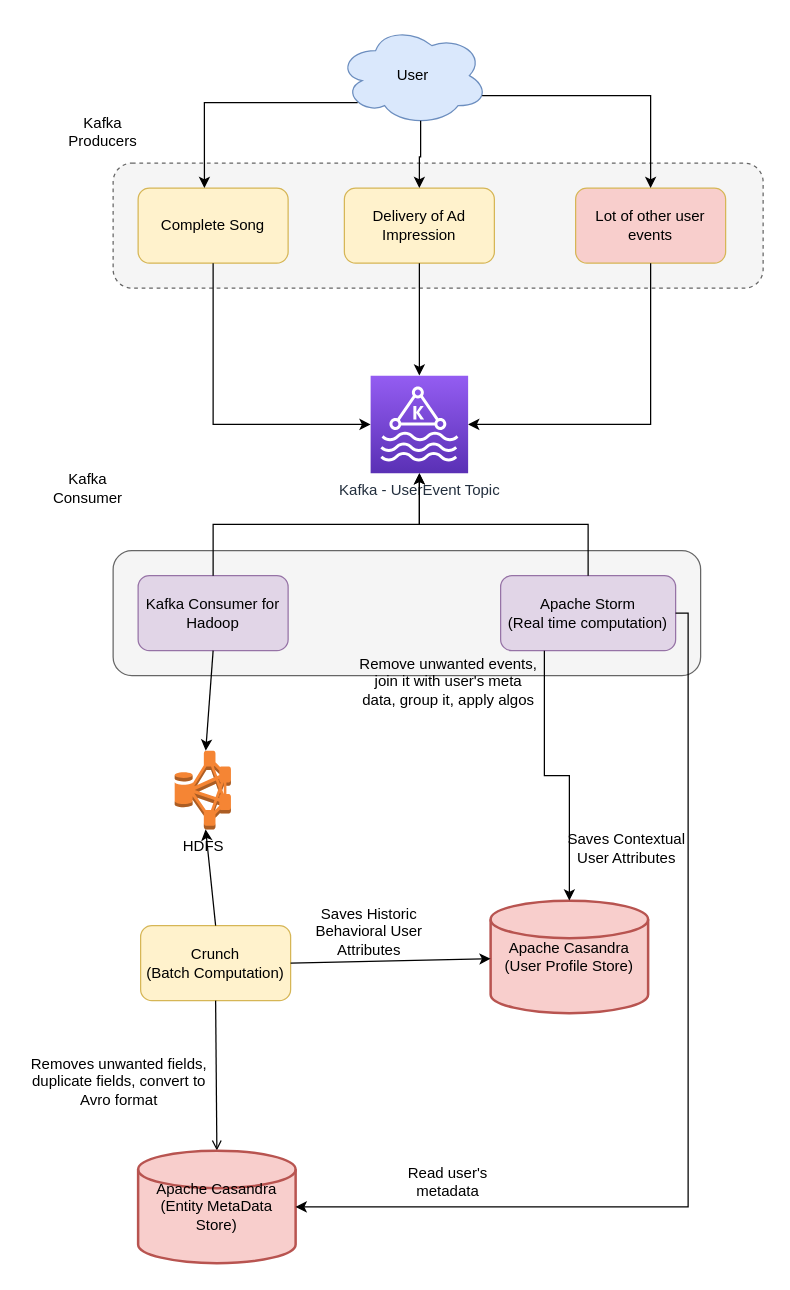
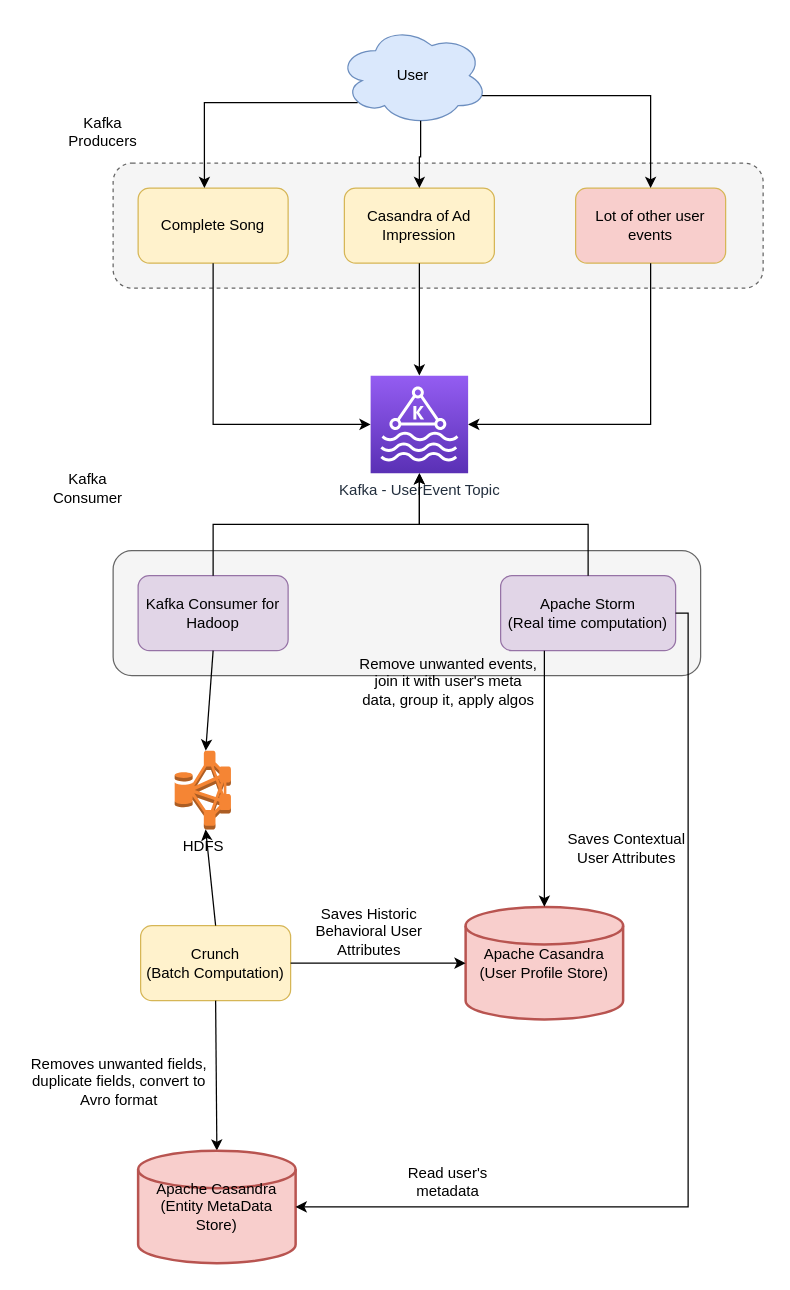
(419, 226) -> (419, 226)
(569, 957) -> (544, 963)
(217, 1143) -> (217, 1141)
